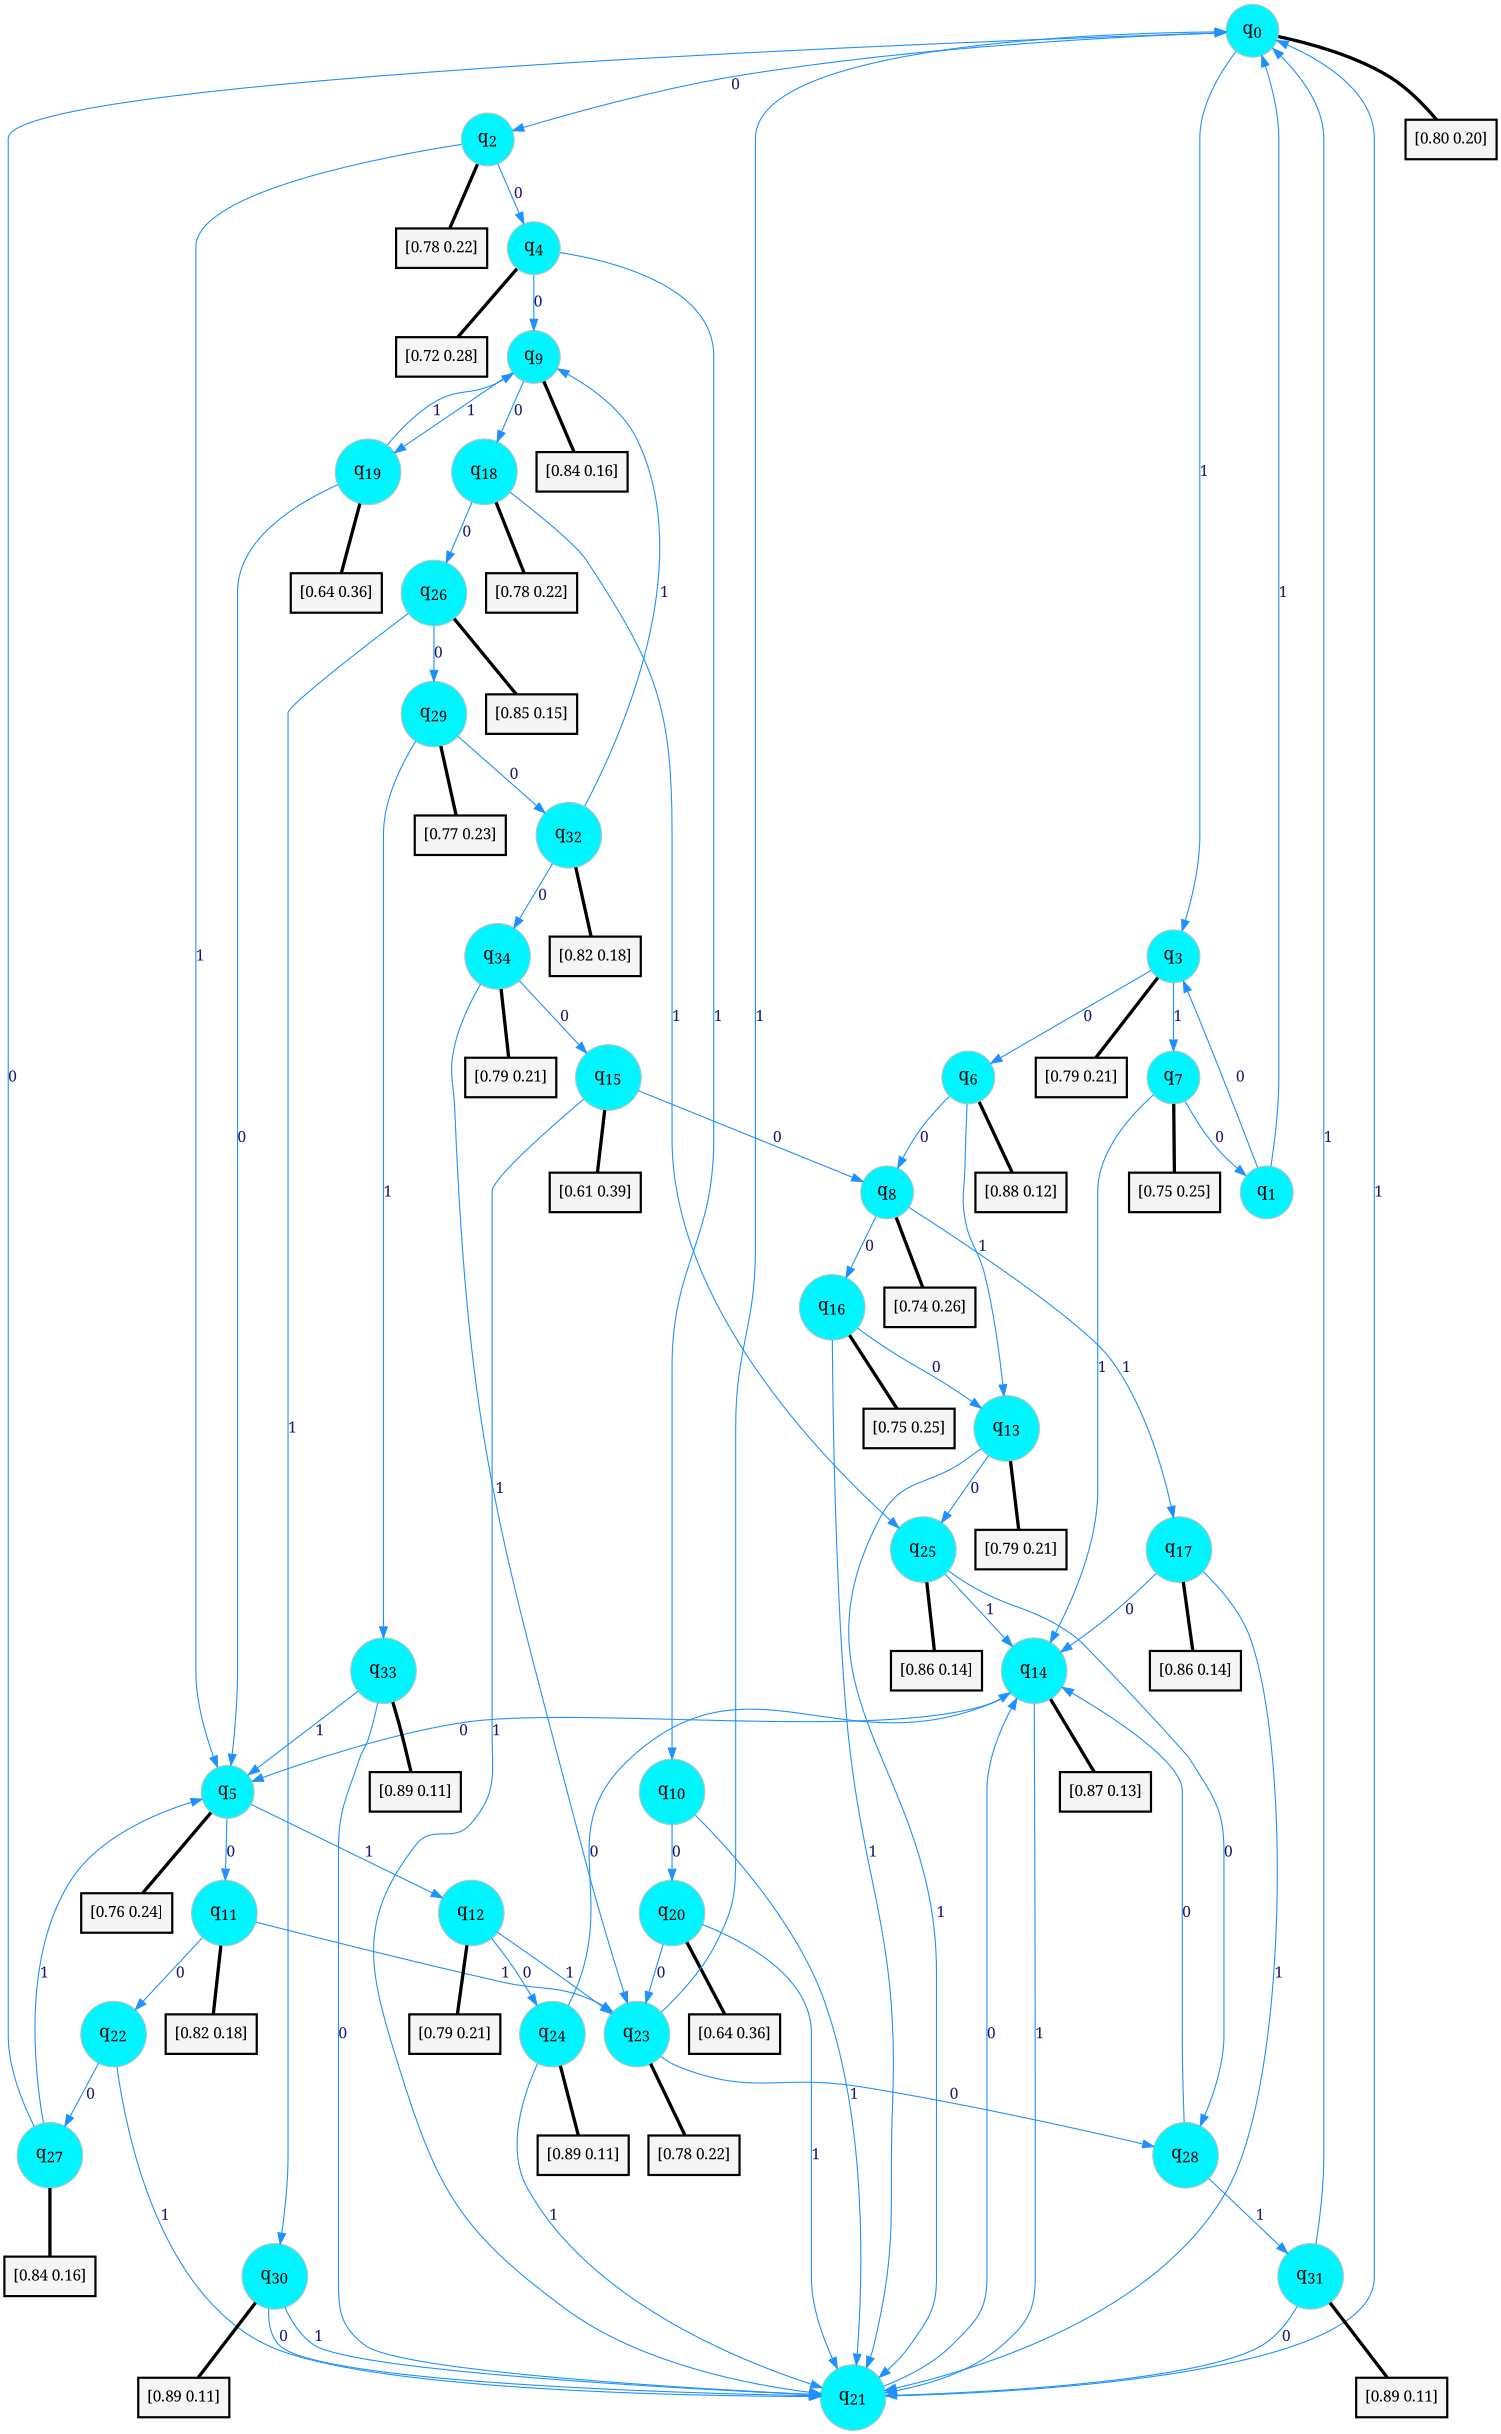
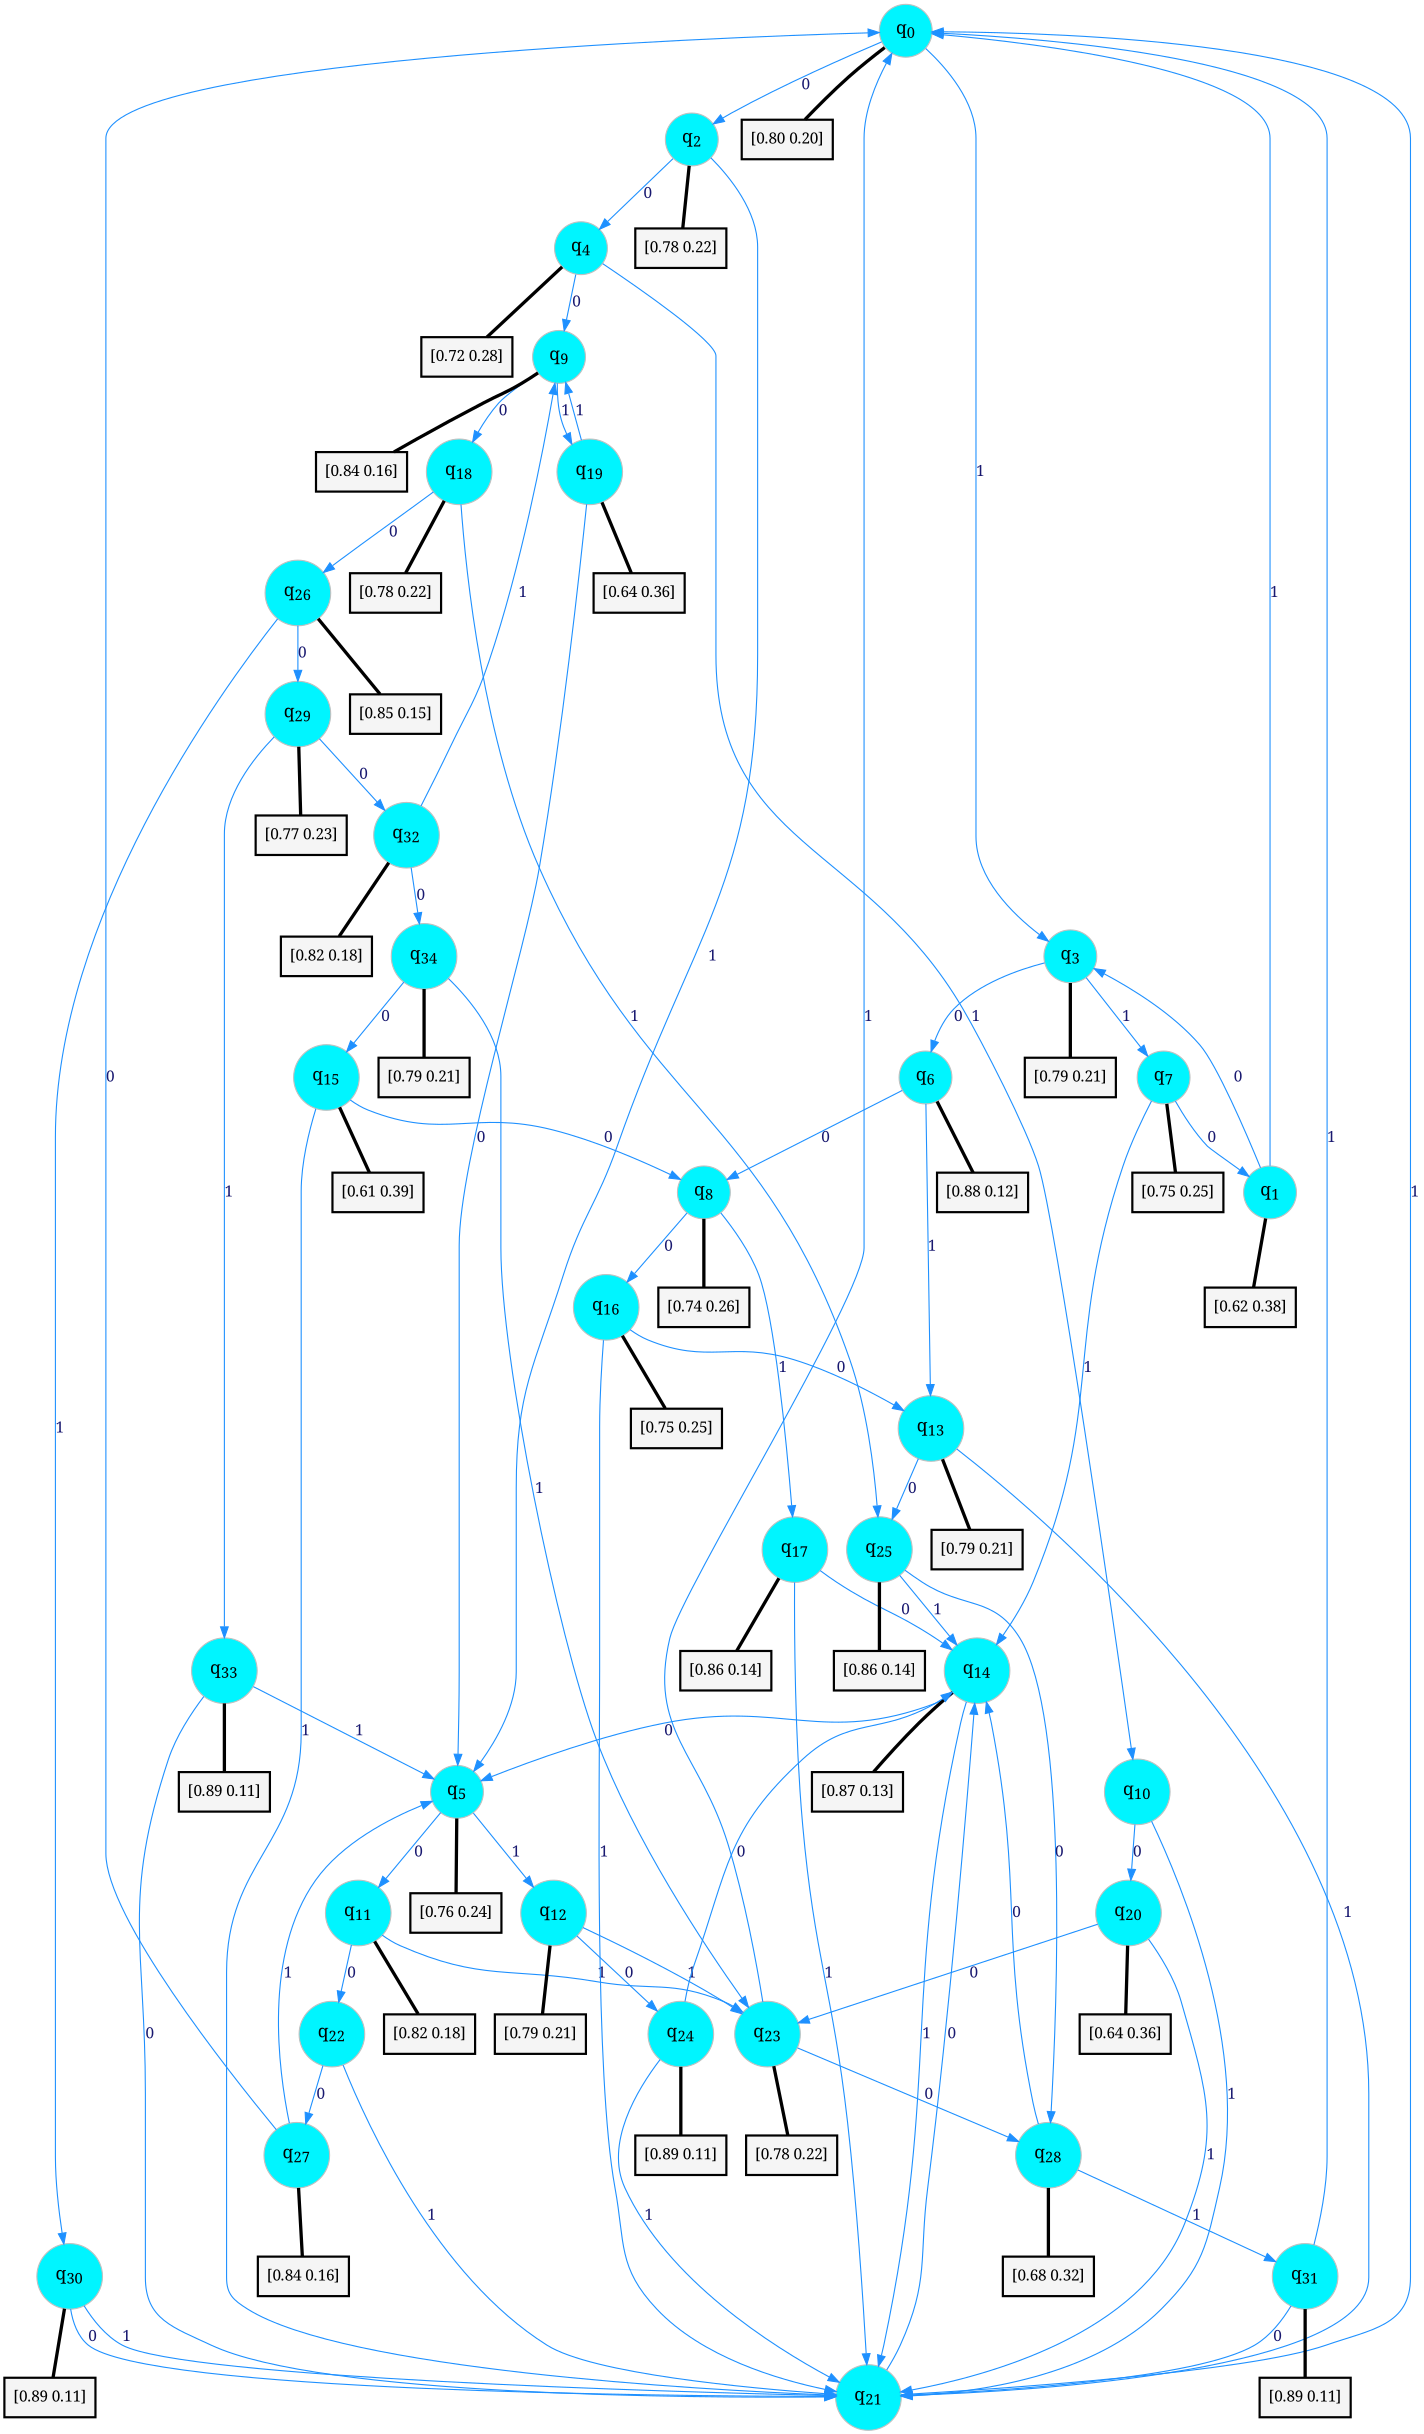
none -> (1250, 1307)
none -> (1048, 2276)
